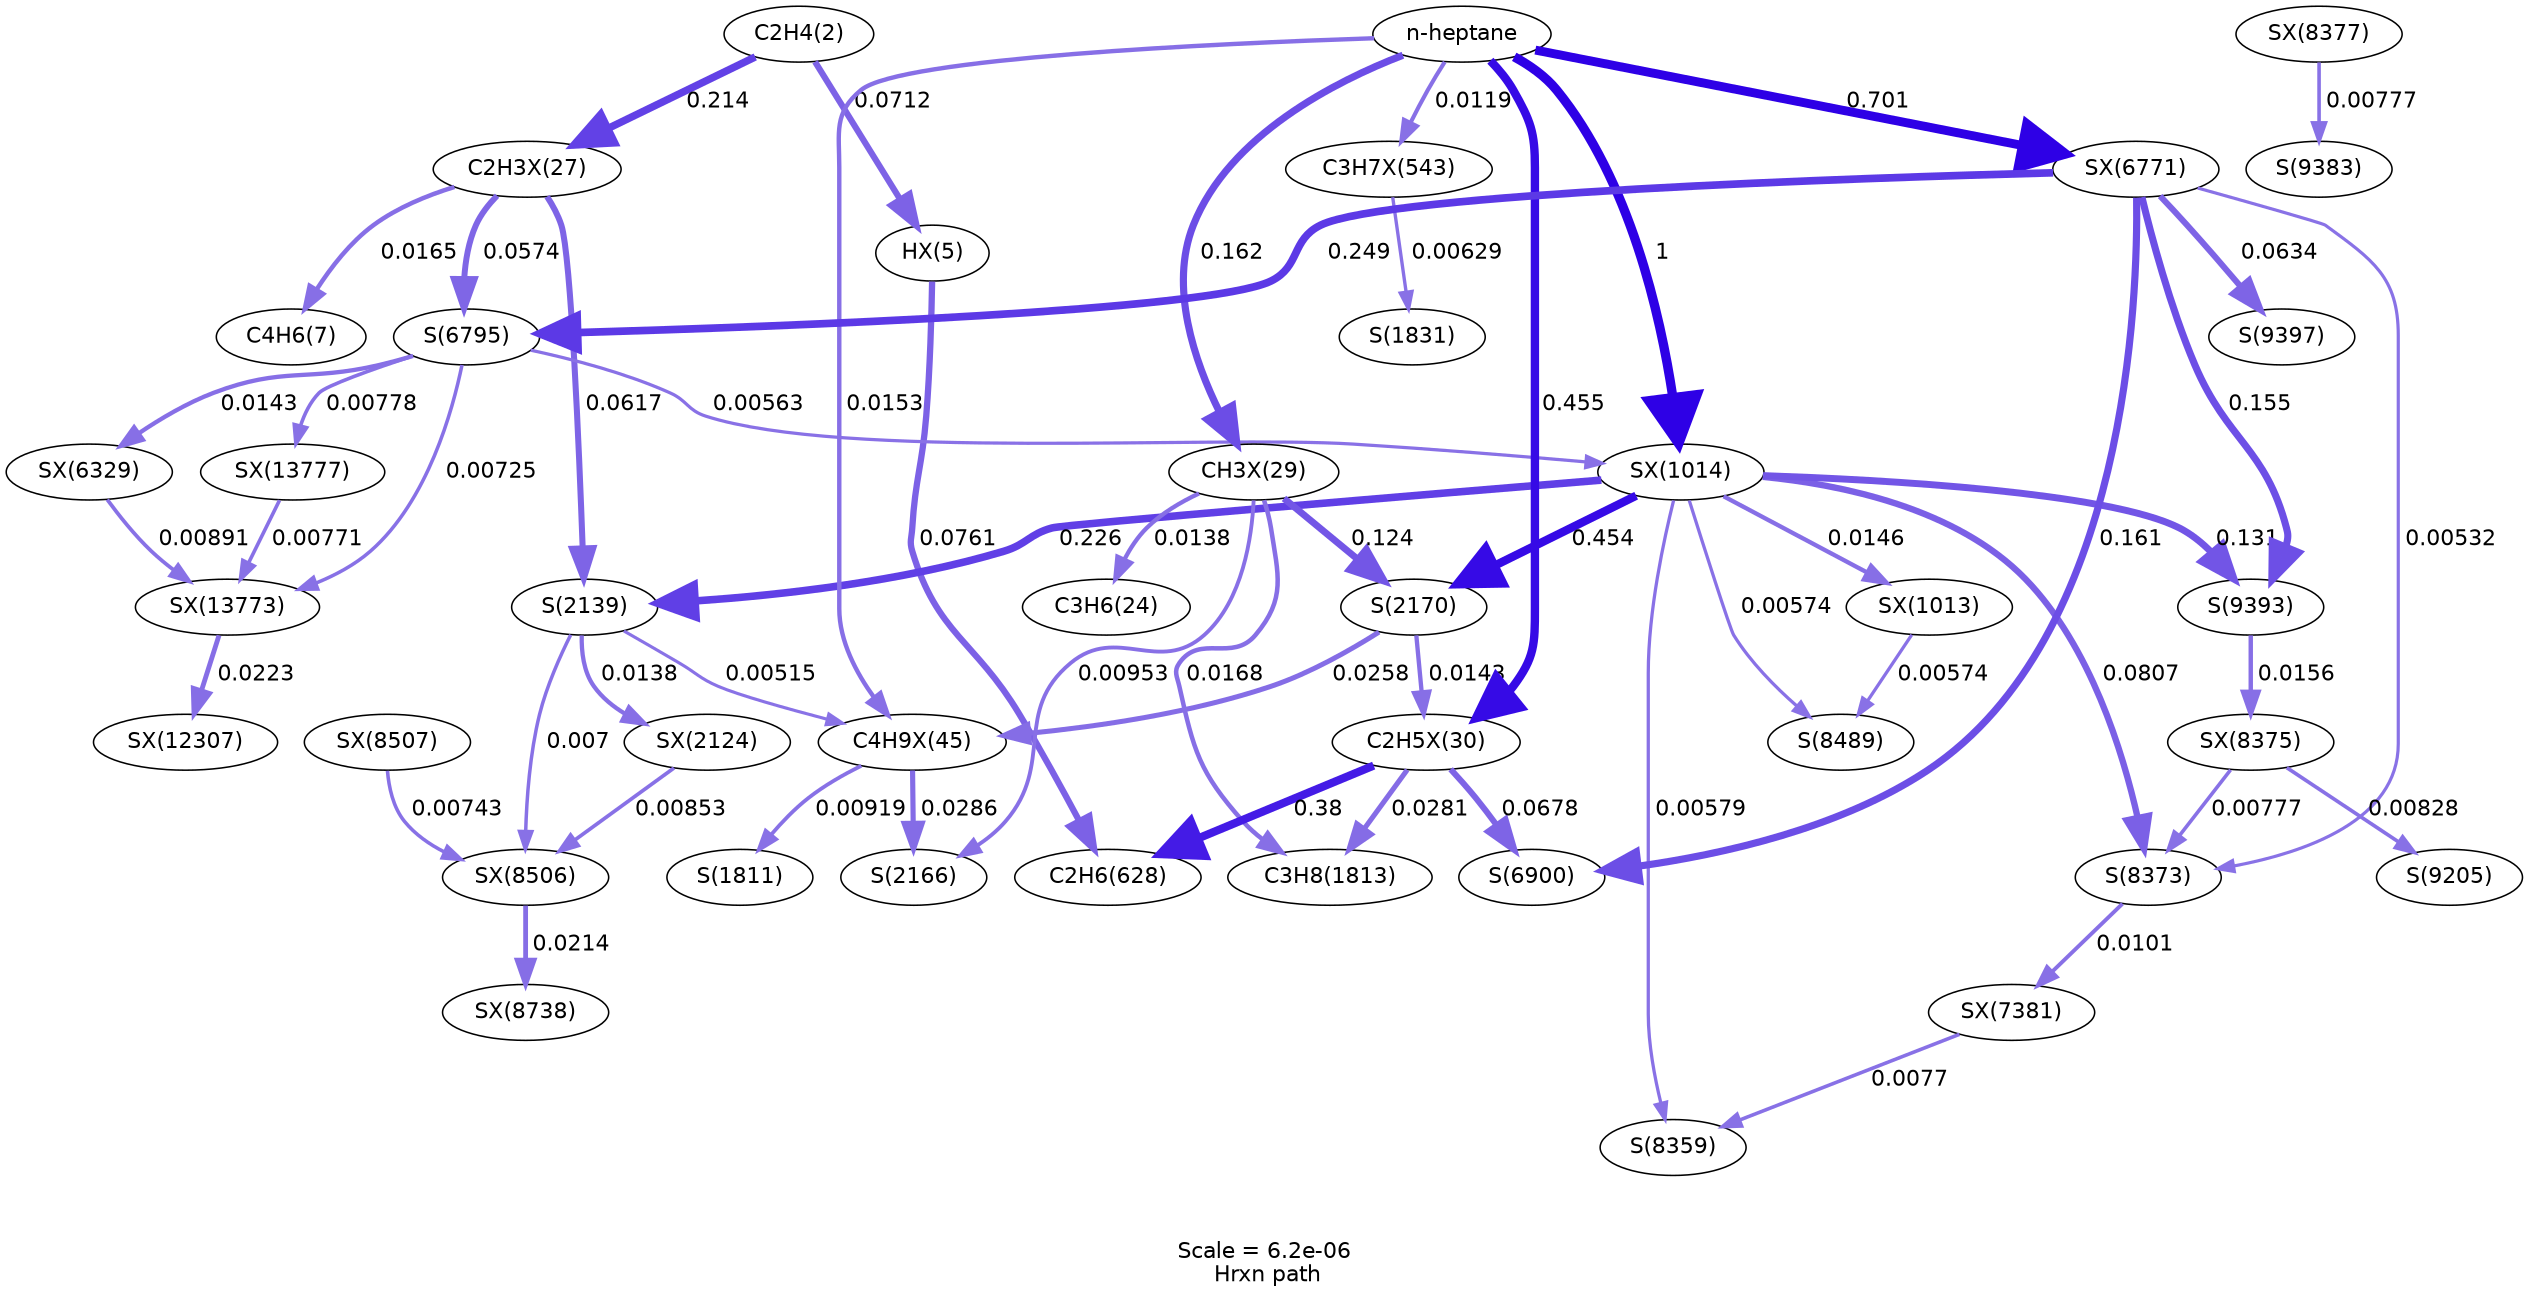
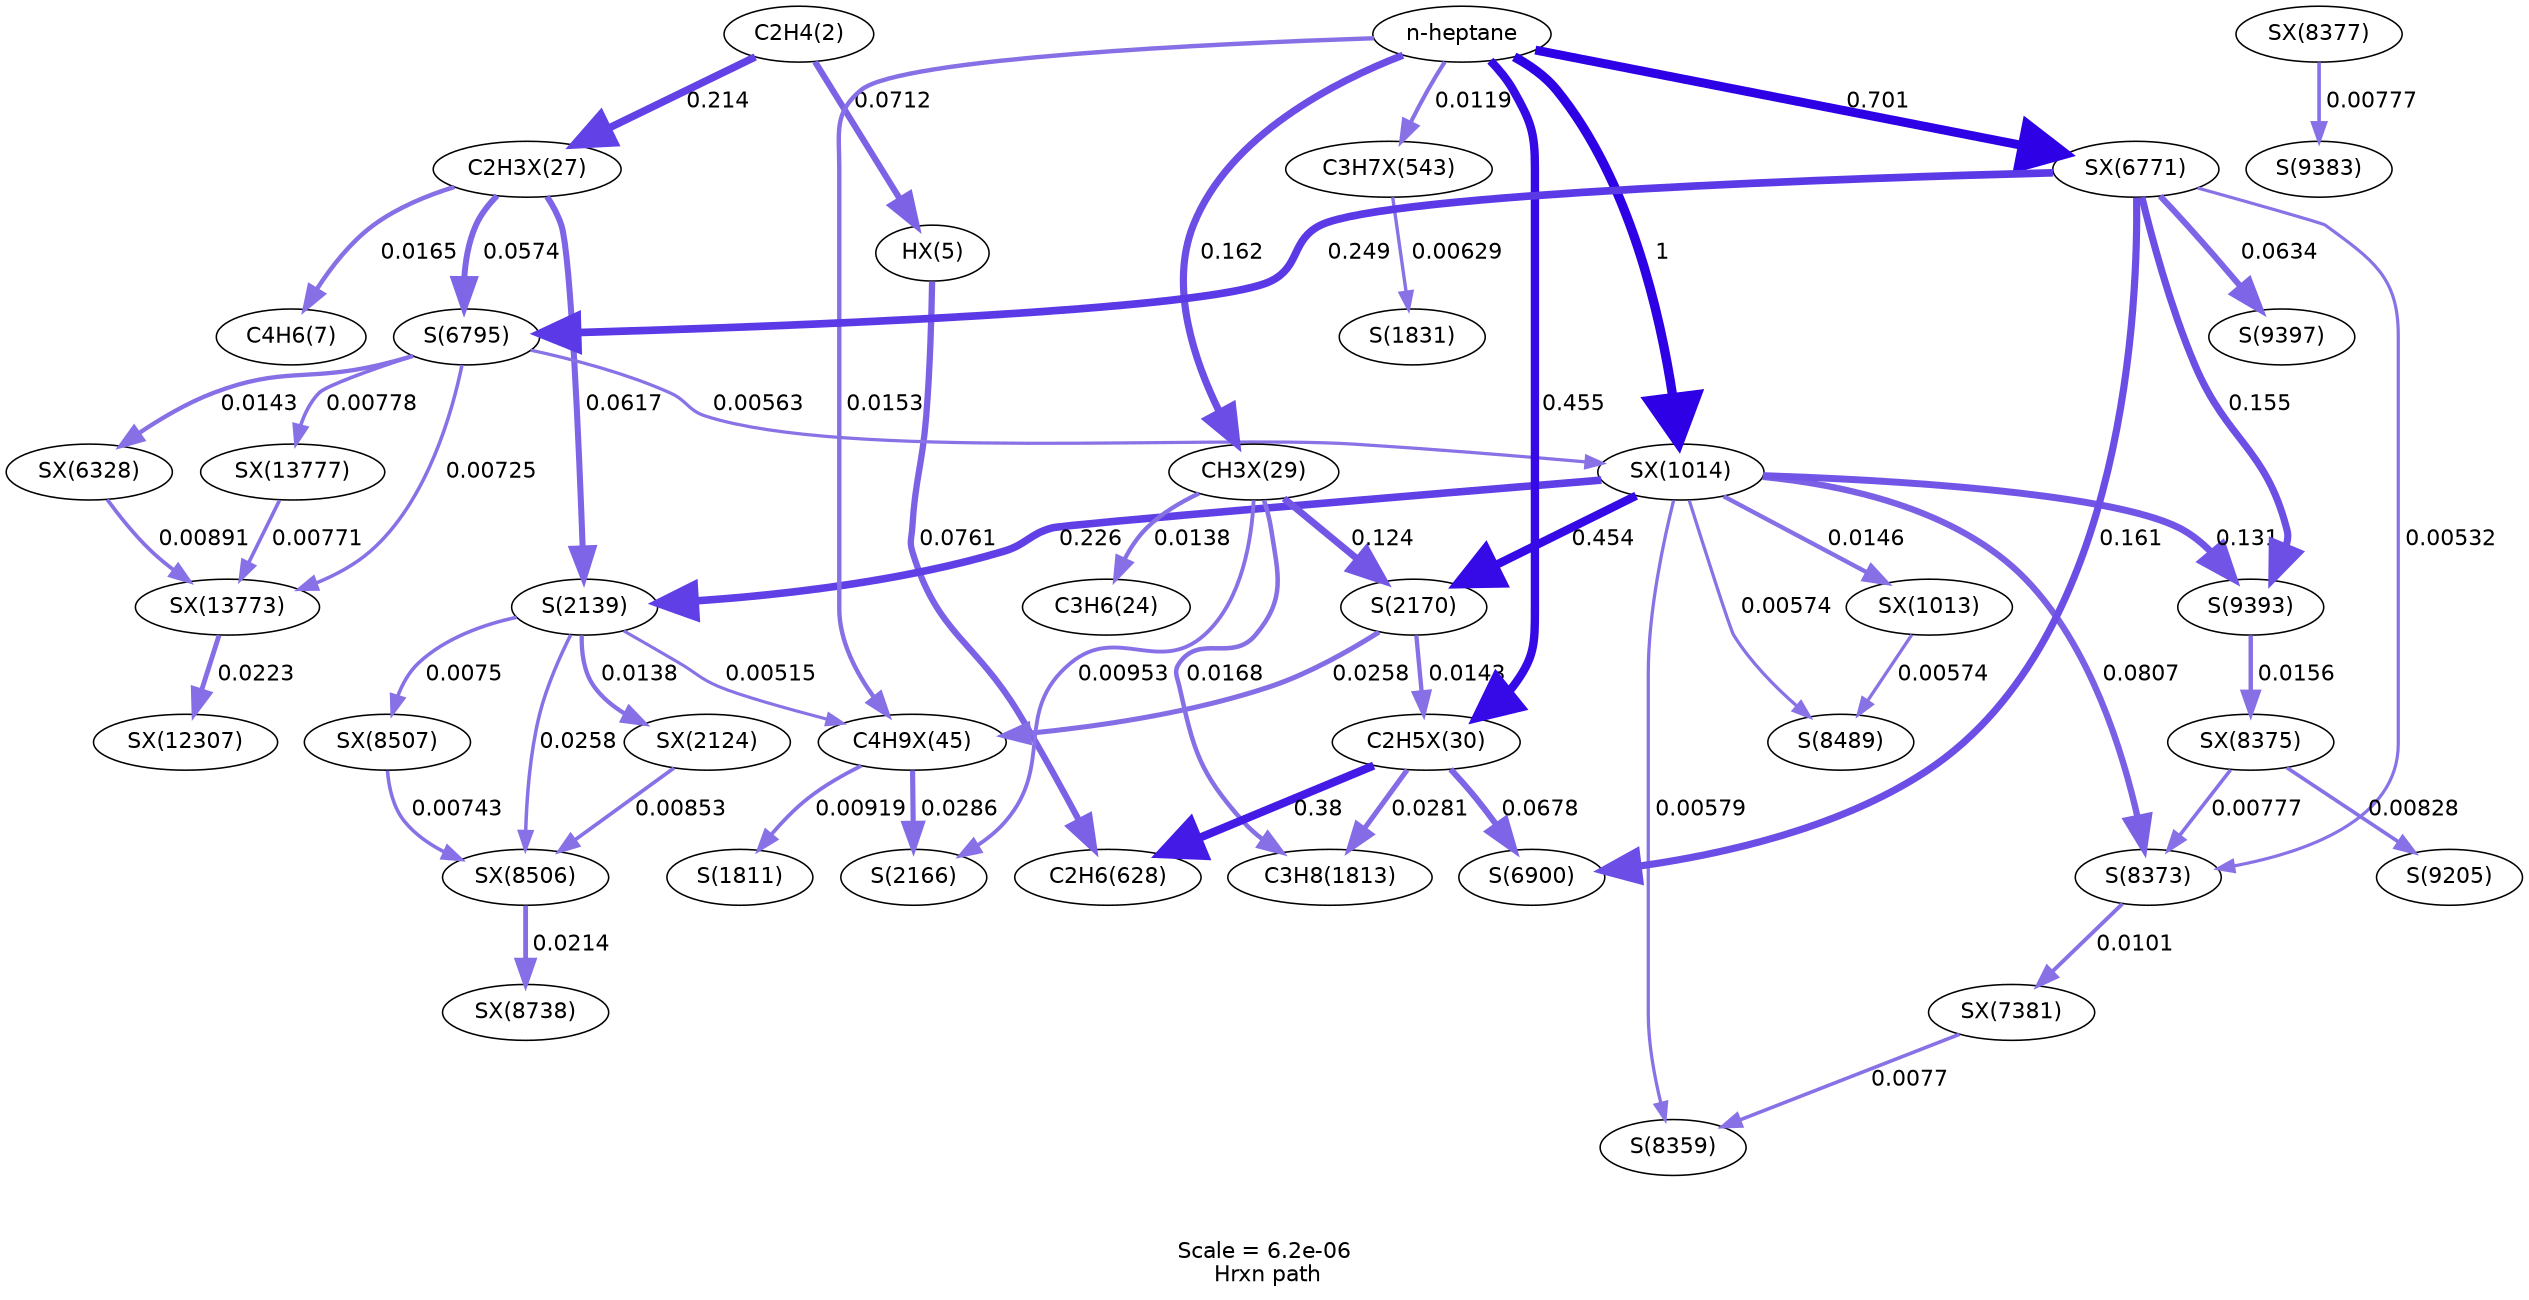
(89, 472) -> (89, 472)
none -> (447, 643)
(575, 742) -> (575, 742)
